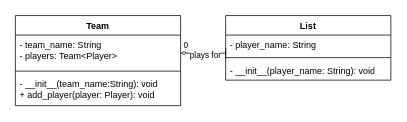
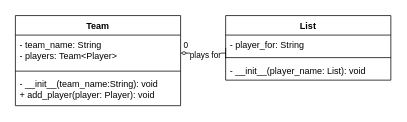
(277, 46) -> (274, 46)
(309, 76) -> (306, 71)
